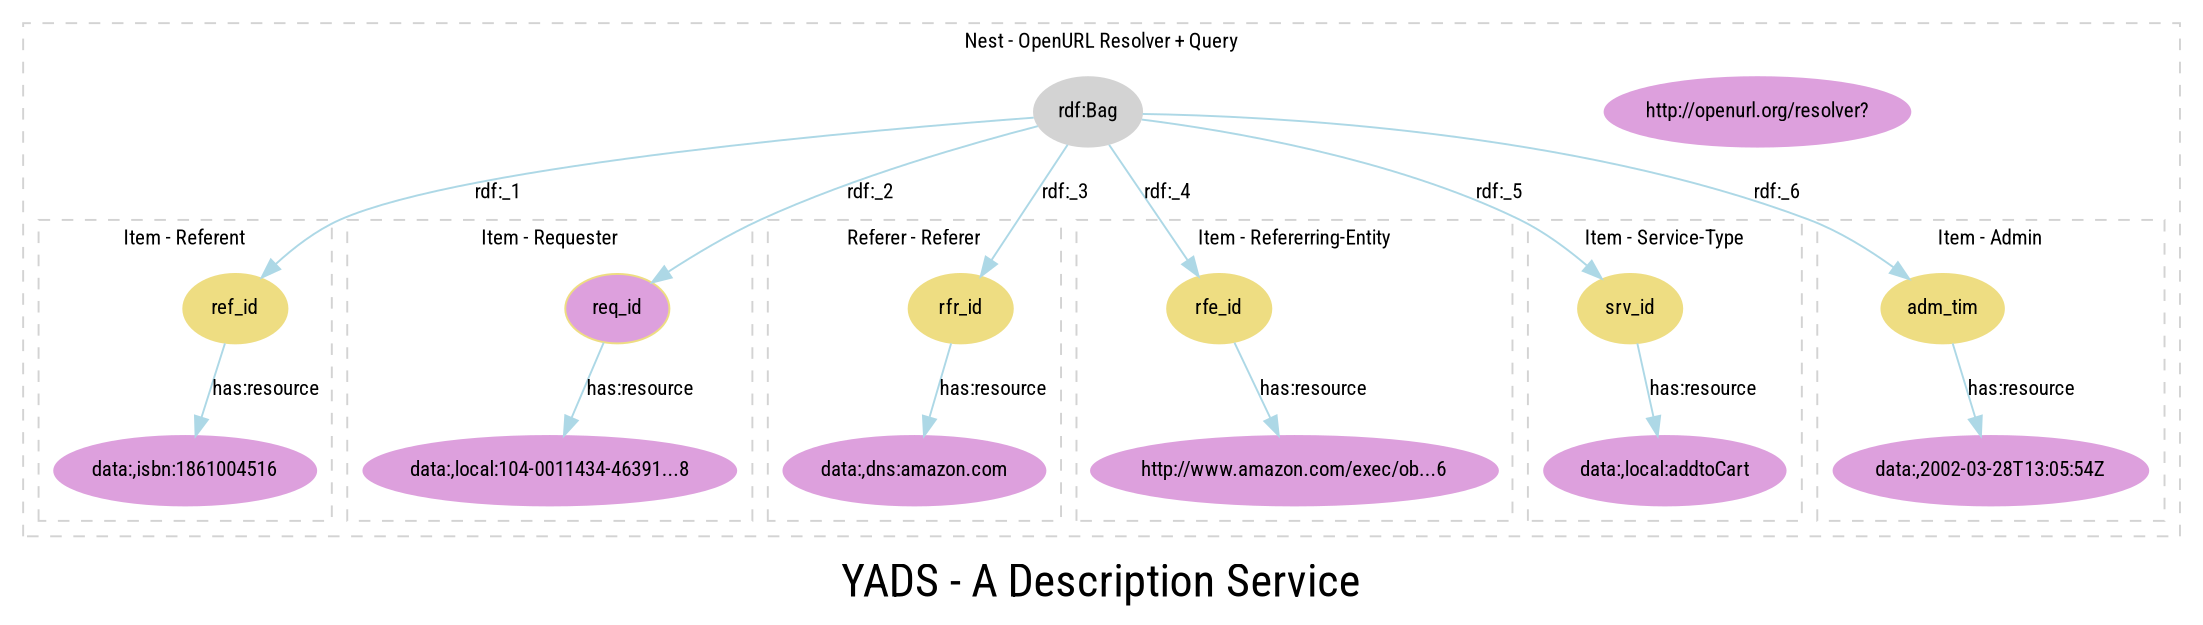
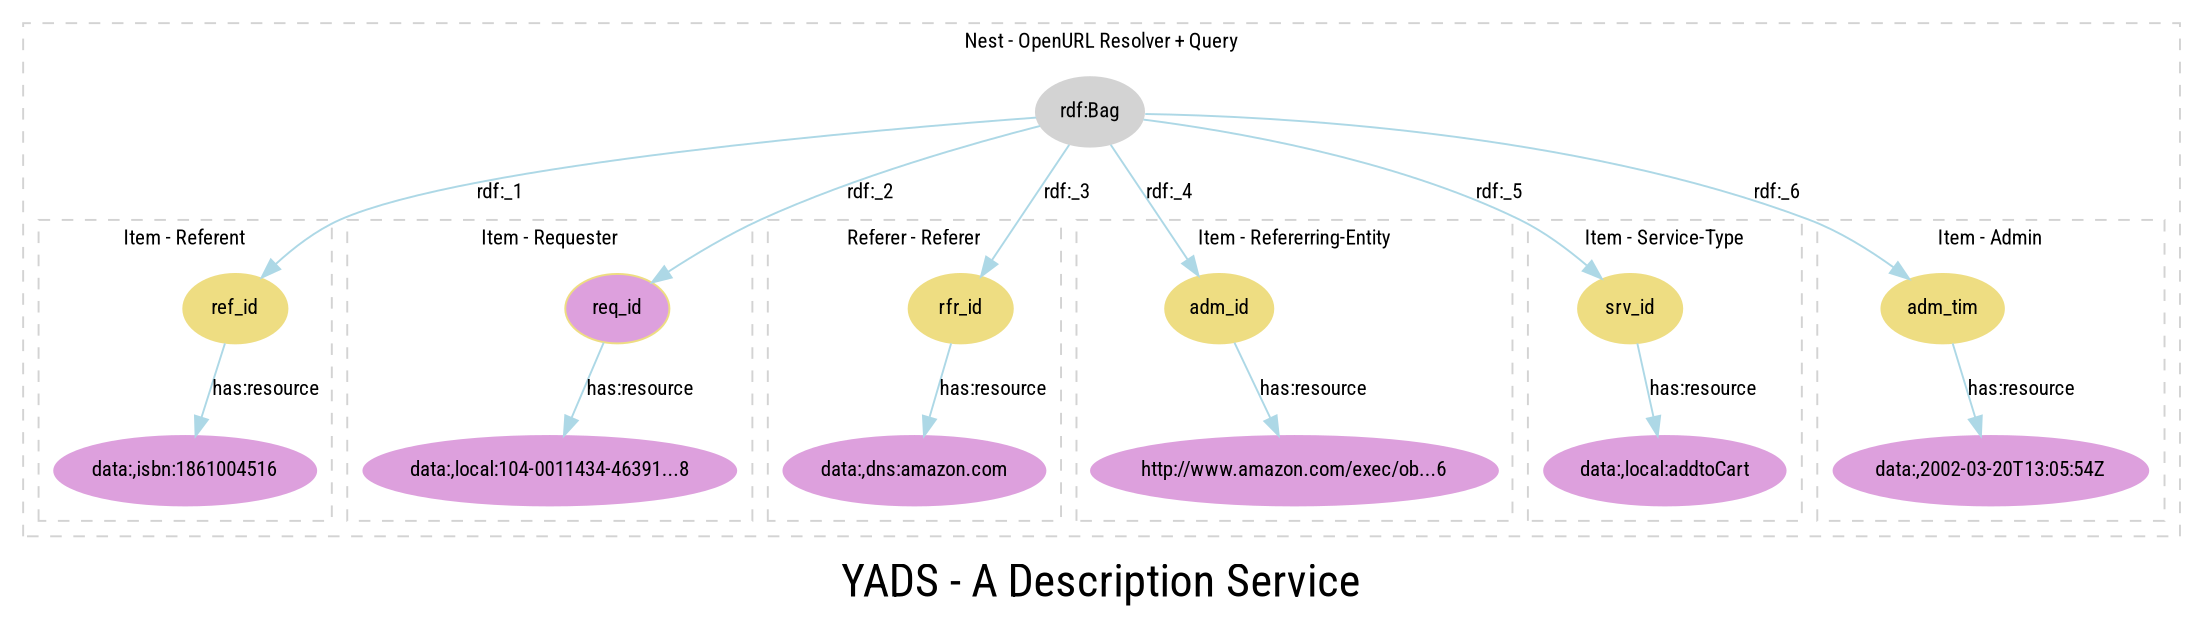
(1757, 112) -> none
(1219, 309) -> (1219, 309)
(1991, 471) -> (1991, 471)
